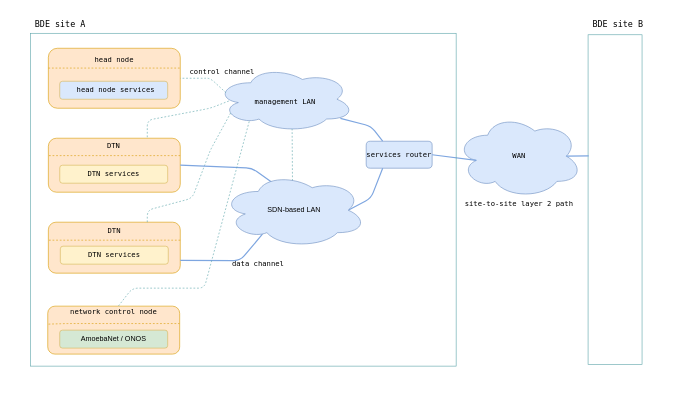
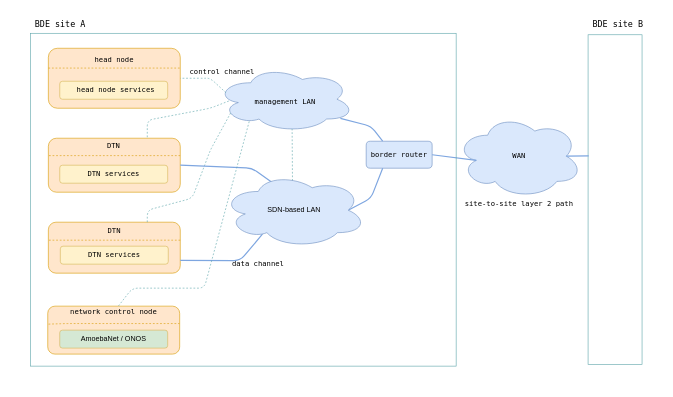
(114, 90) -> (114, 90)
(399, 155) -> (399, 155)
